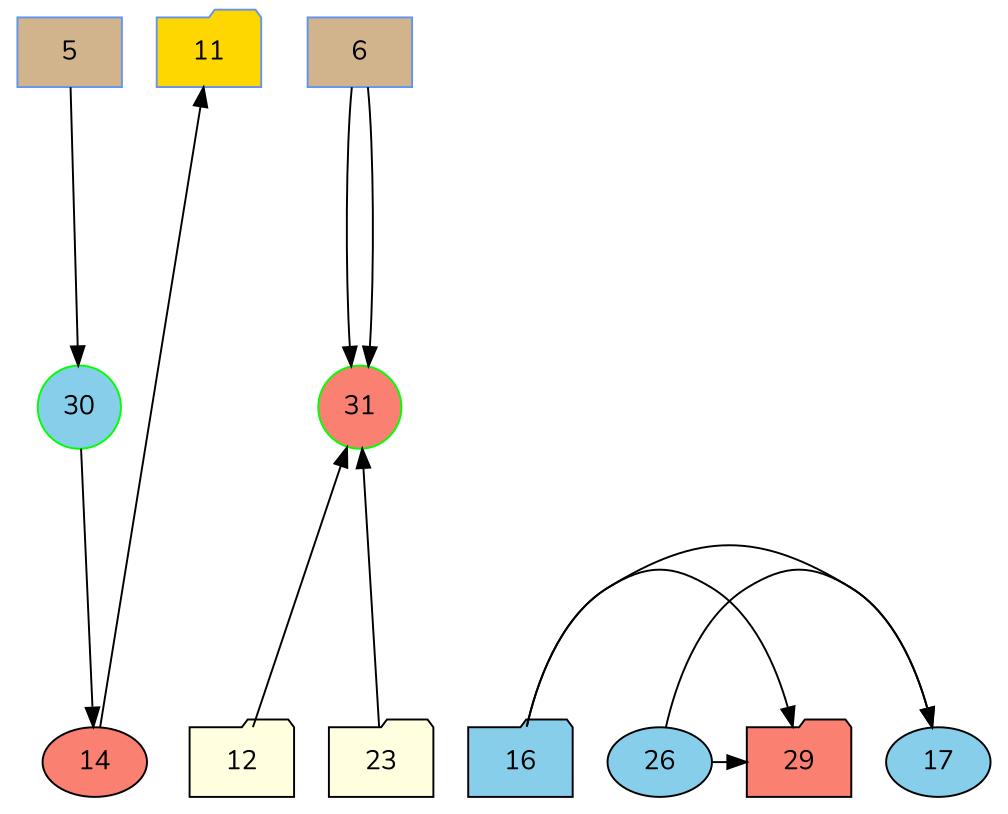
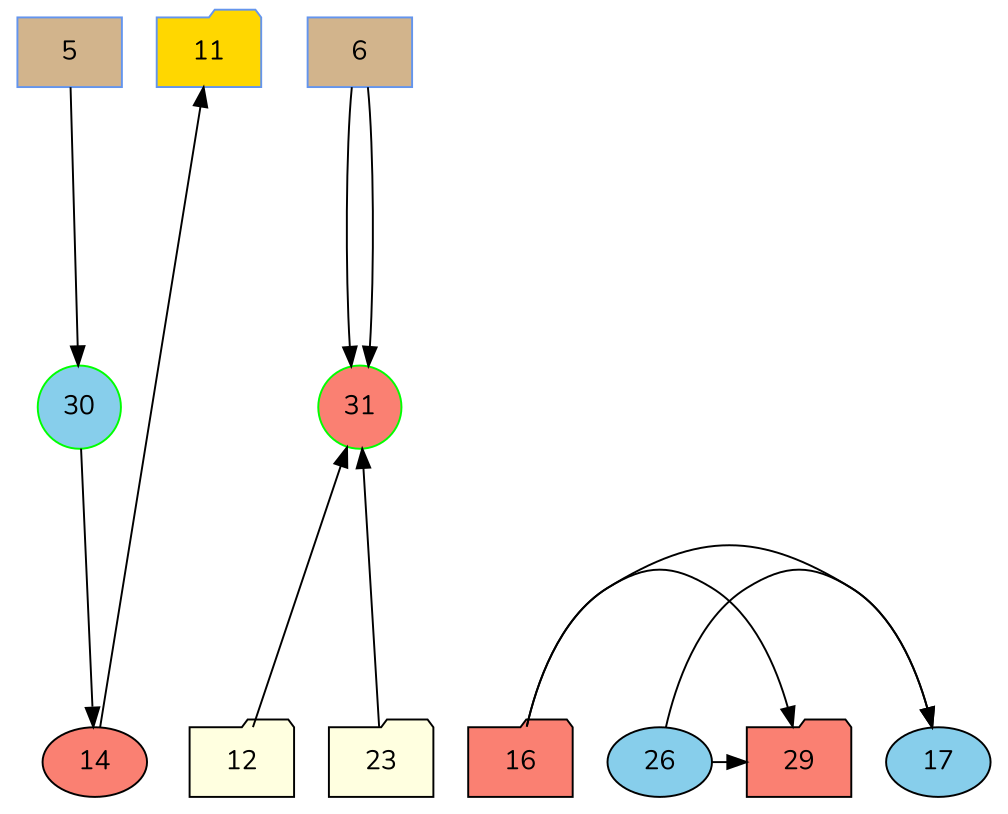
(520, 762) -> (520, 762)
